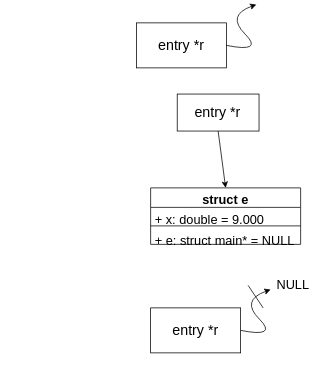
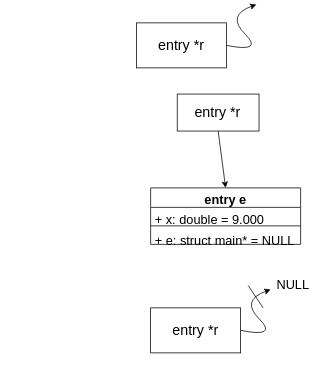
(225, 201) -> (225, 201)
